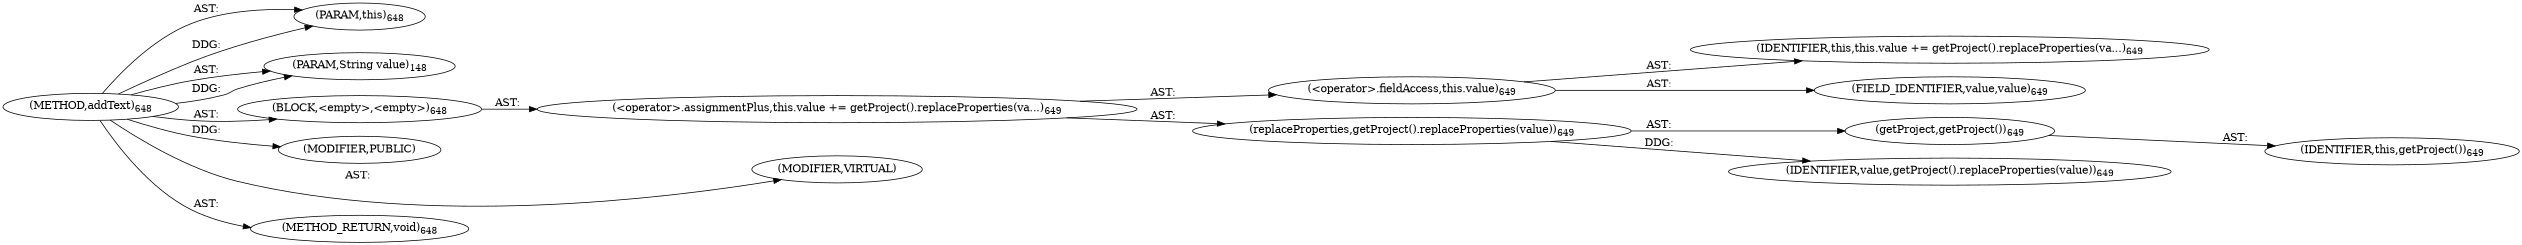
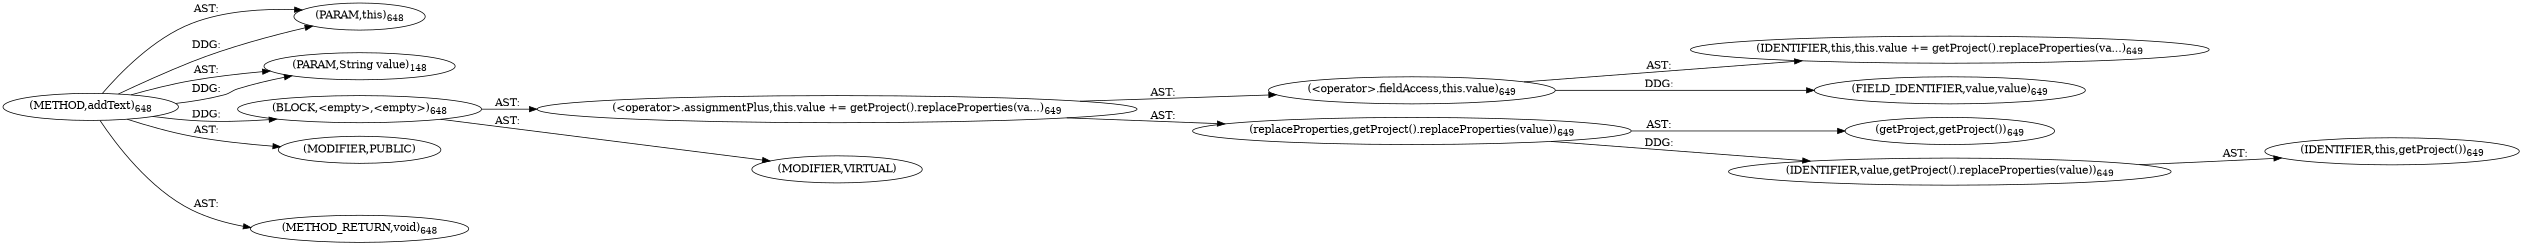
(1661, 85) -> (1661, 85)
(208, 115) -> (208, 115)
(208, 131) -> (208, 131)
(2158, 141) -> (2207, 162)
(434, 205) -> (602, 140)
